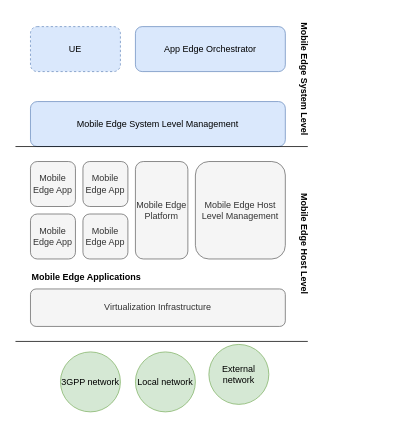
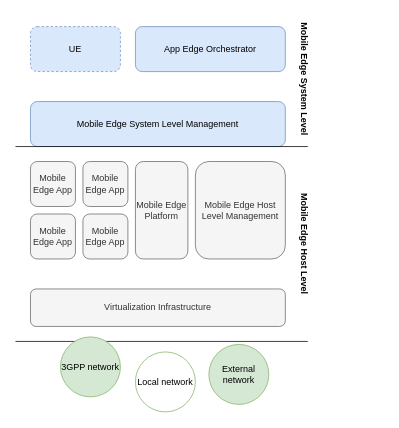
(90, 278) -> none
(90, 382) -> (90, 367)
(165, 382) -> (165, 382)
